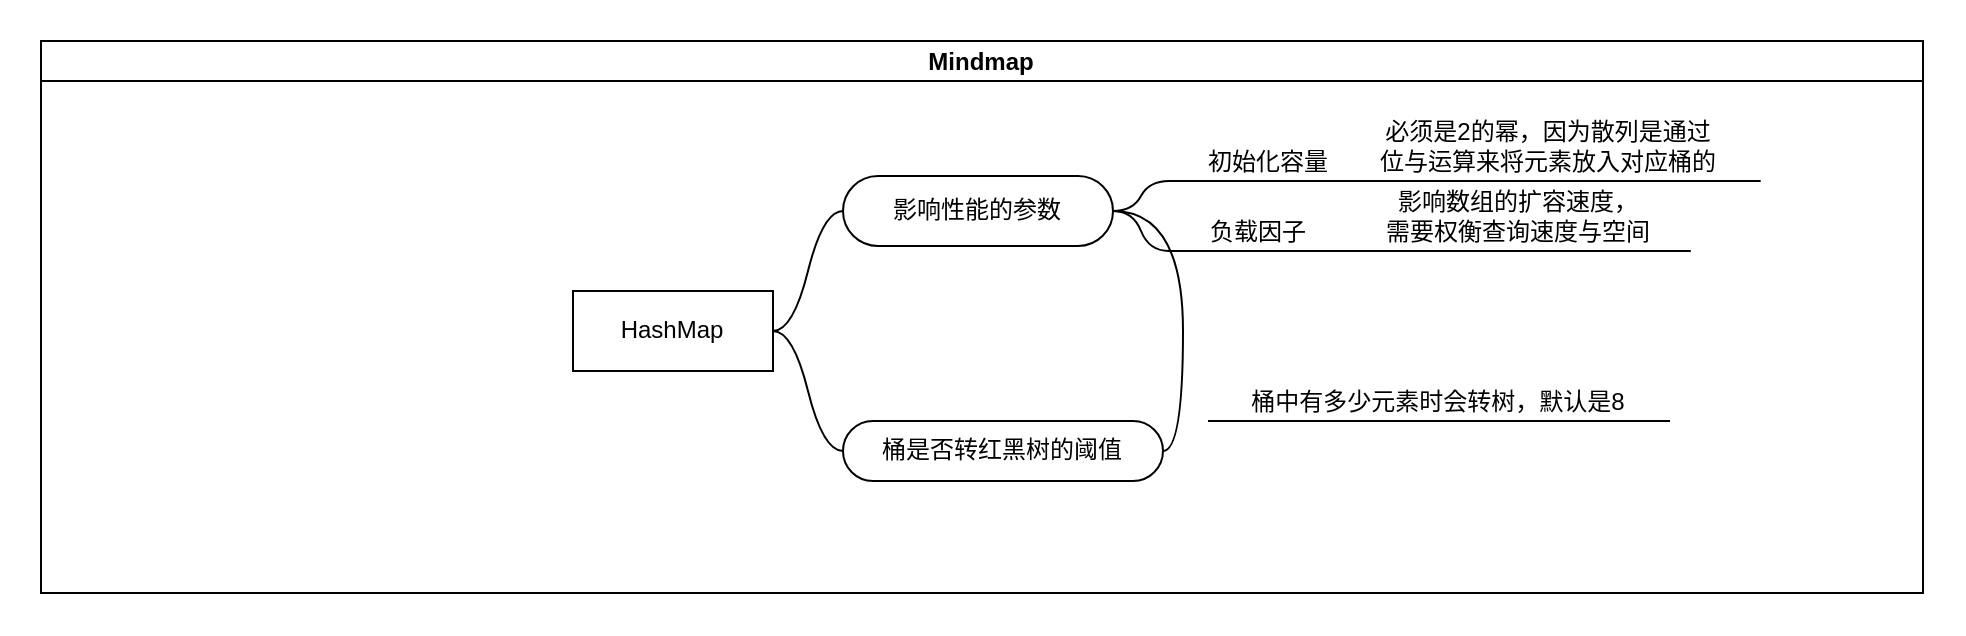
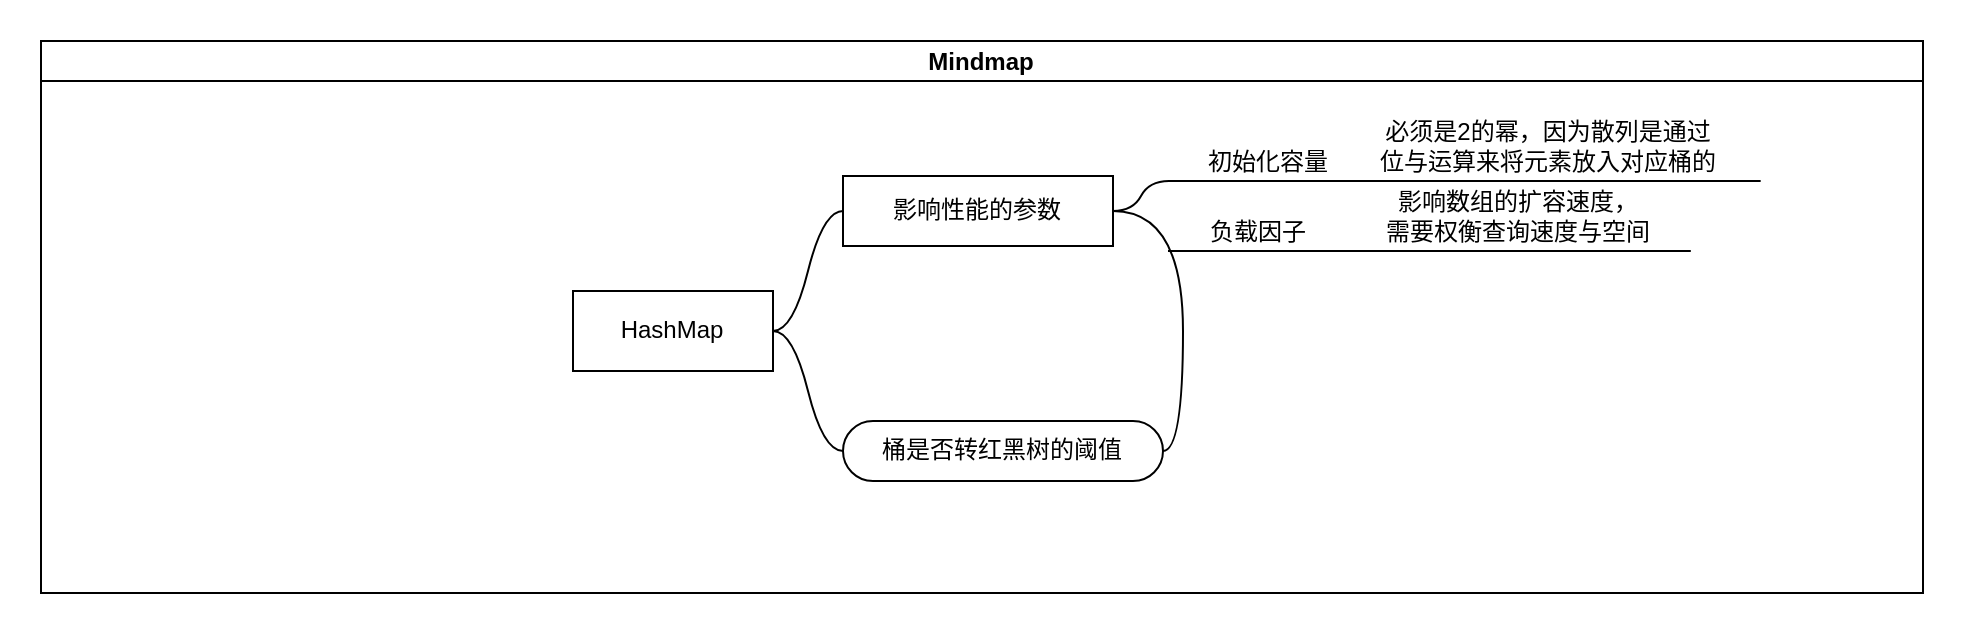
(978, 211) -> (978, 211)
(1143, 236) -> none
(1439, 391) -> none
